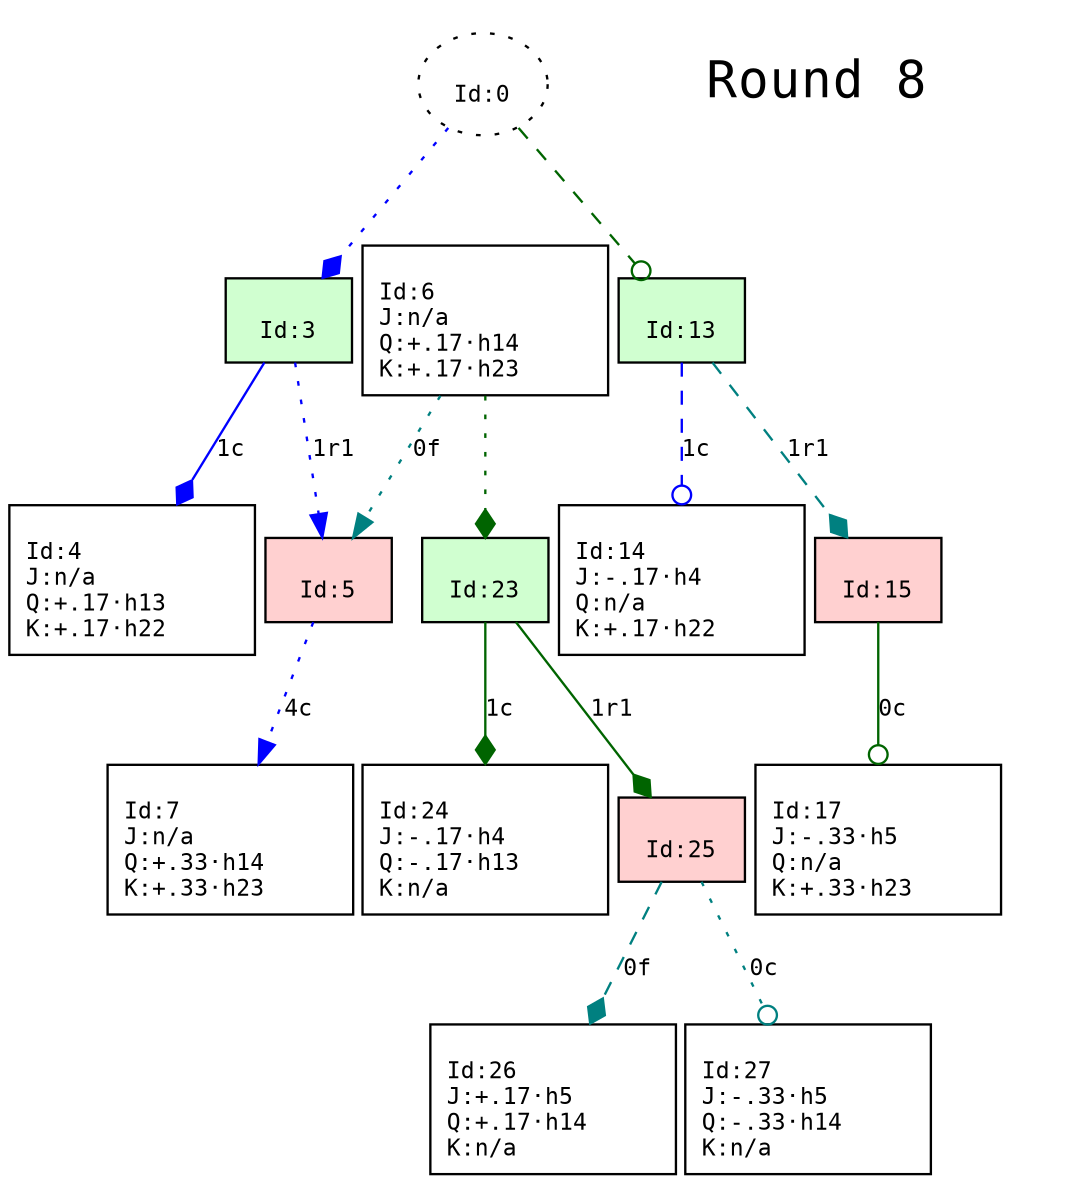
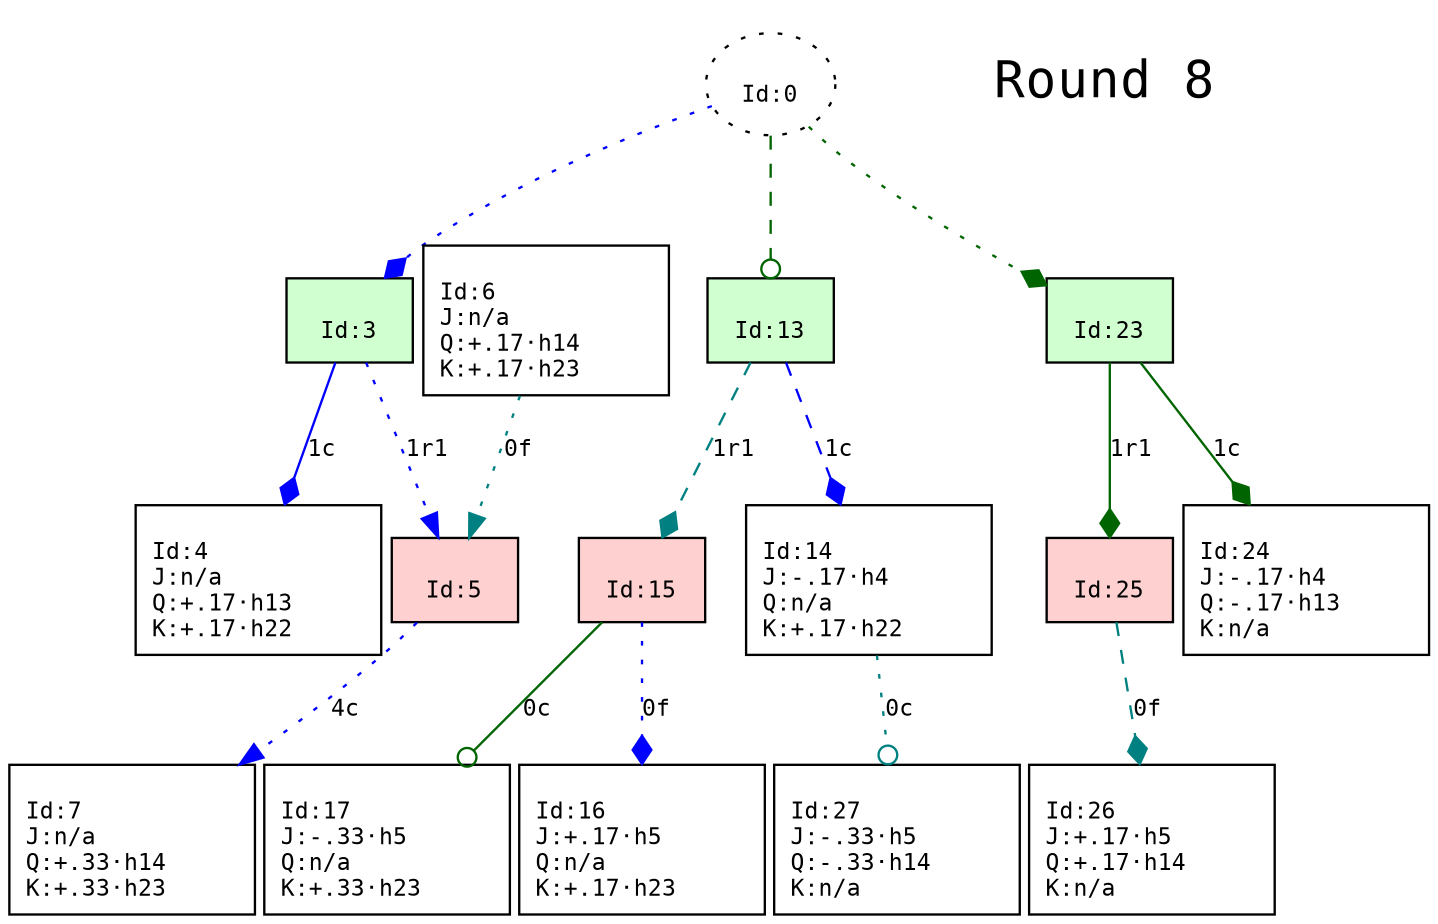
(682, 424) -> (808, 420)
(485, 453) -> (911, 205)
none -> (642, 840)
(732, 944) -> (882, 700)
